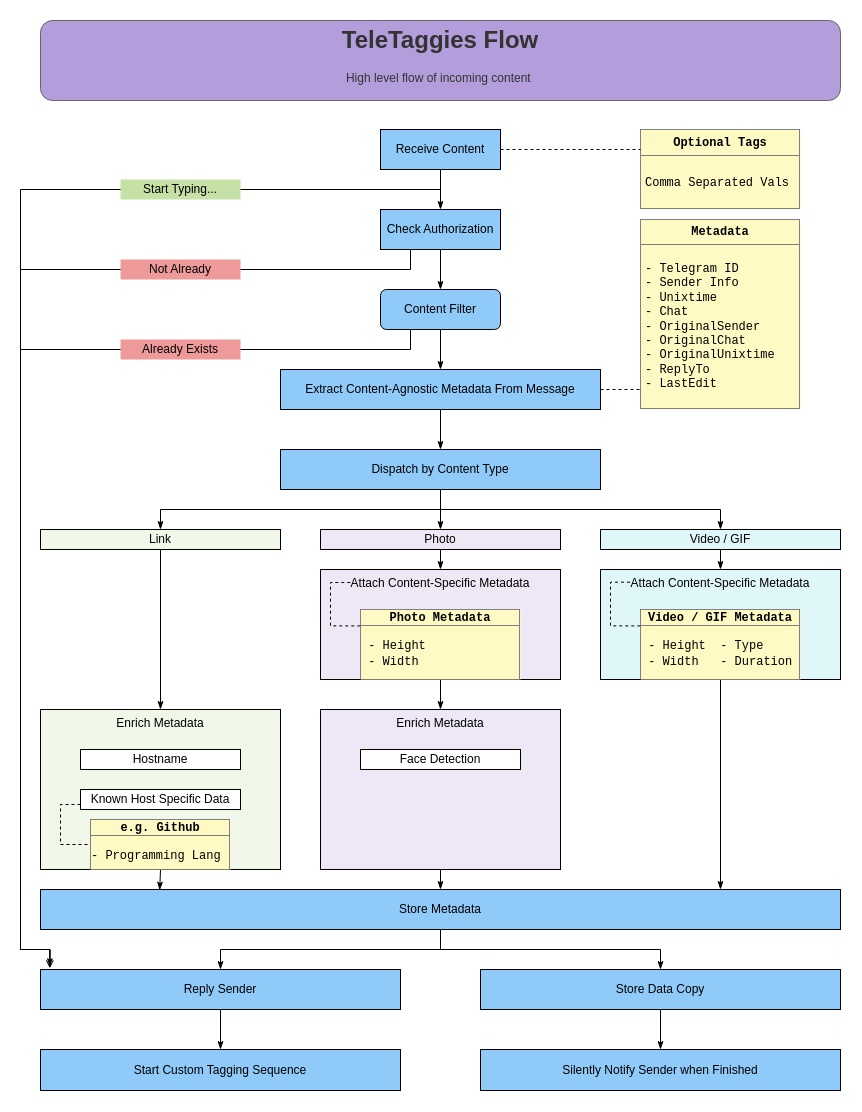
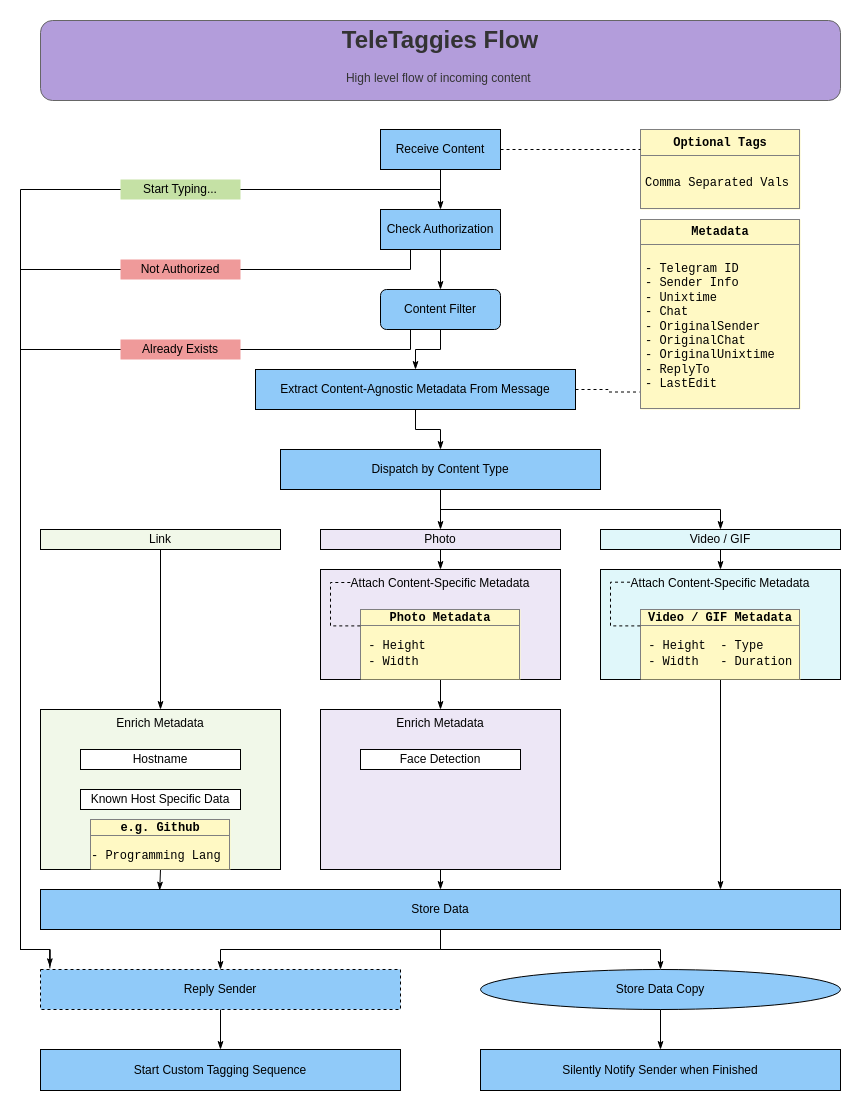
(181, 270) -> (50, 967)
(181, 270) -> (181, 270)
(441, 390) -> (416, 390)
(294, 510) -> none
(61, 829) -> none
(441, 910) -> (441, 910)
(221, 990) -> (221, 990)
(661, 990) -> (661, 990)
